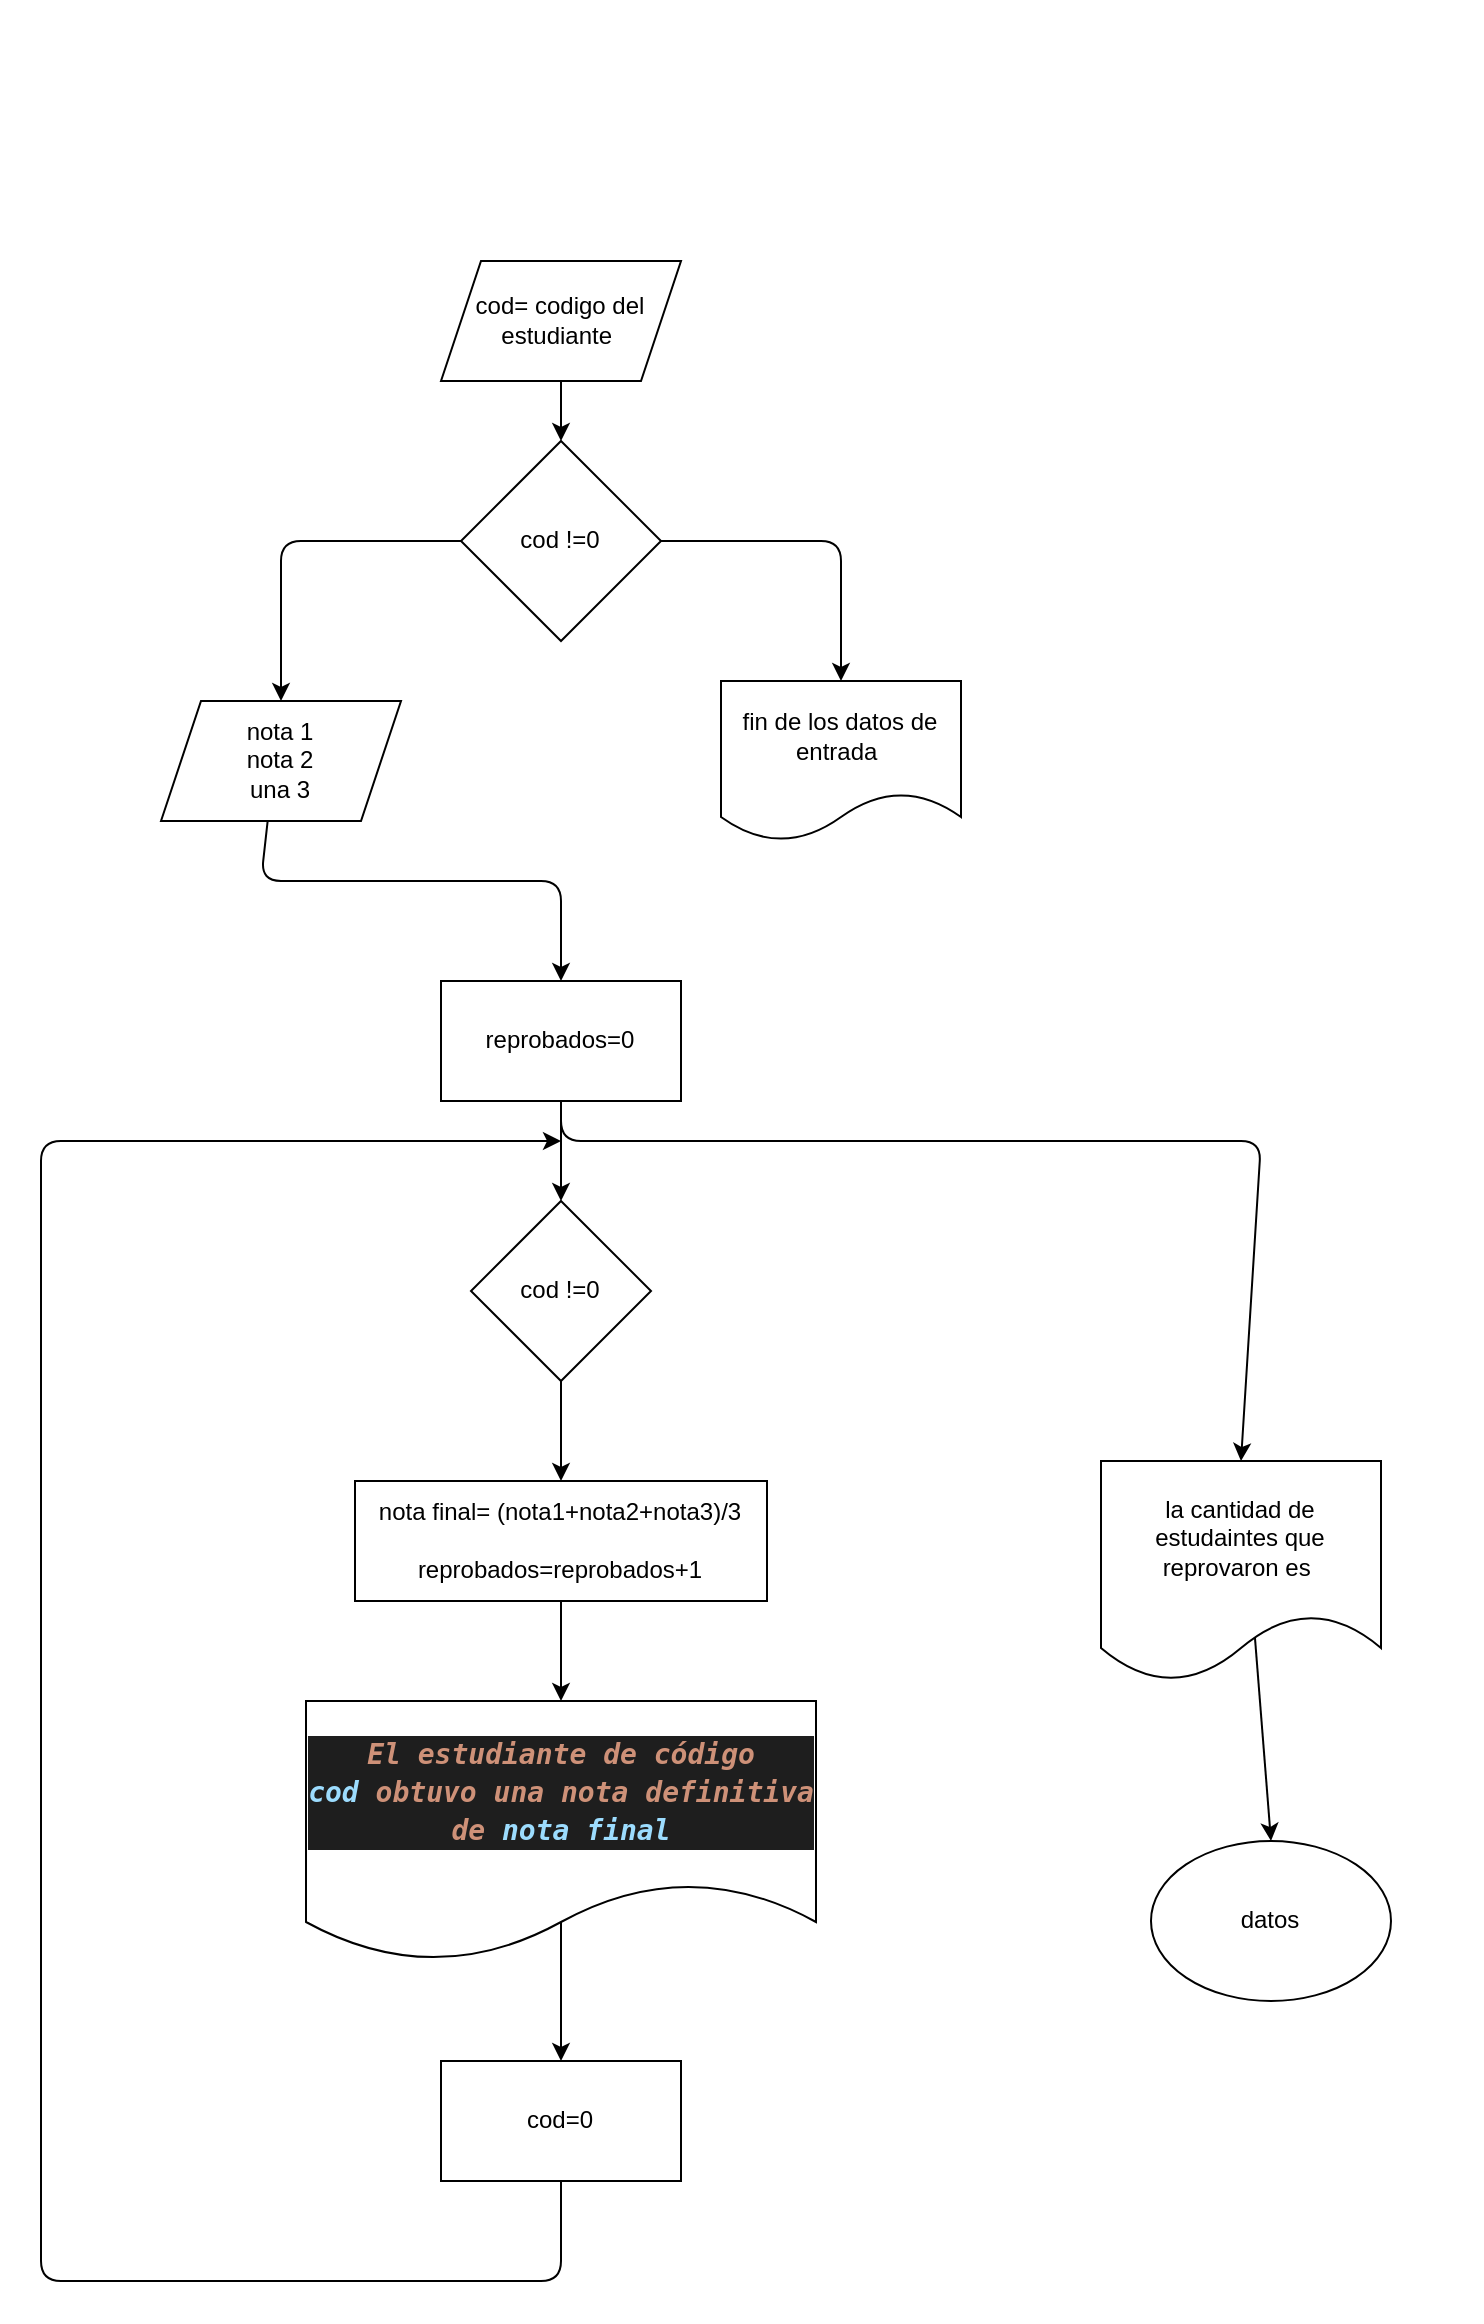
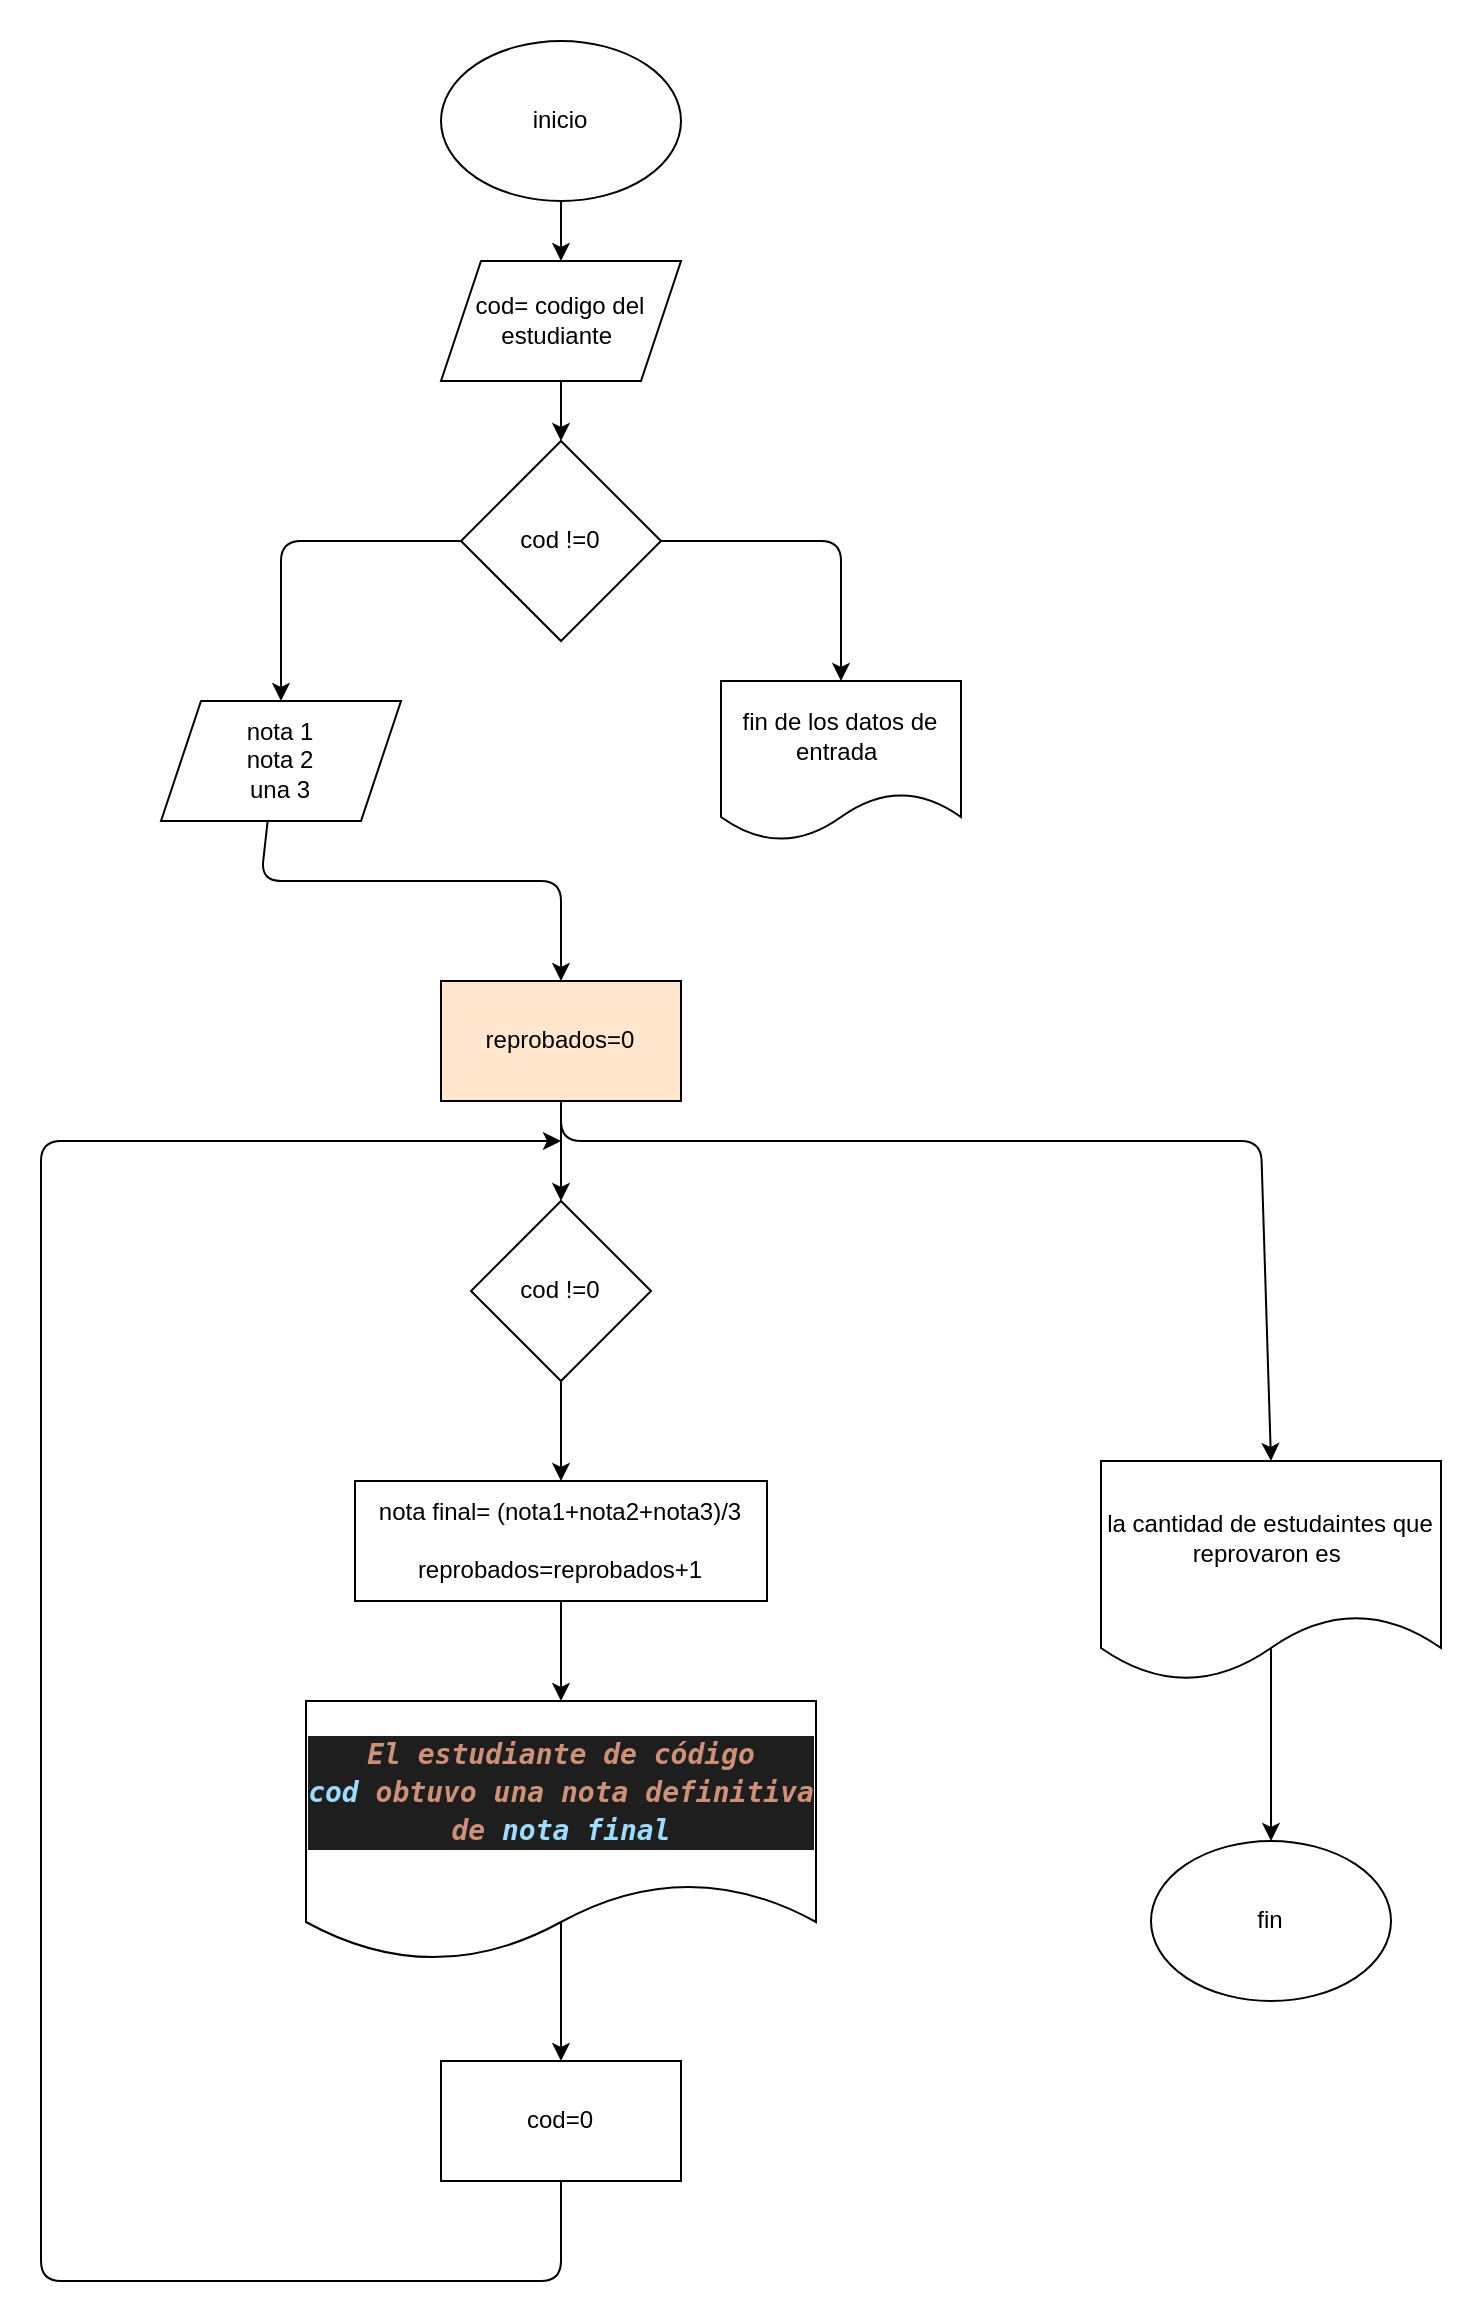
none -> (561, 121)
none -> (561, 224)
(561, 1041) -> (561, 1041)
(1241, 1571) -> (1271, 1571)
(1271, 1921) -> (1271, 1921)
